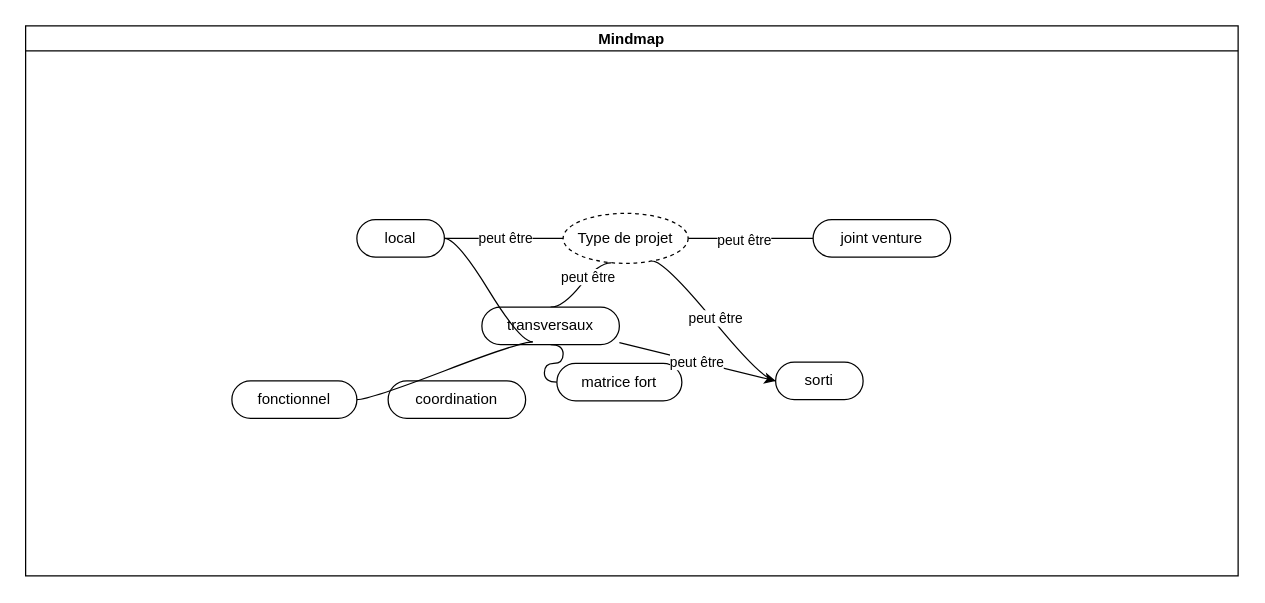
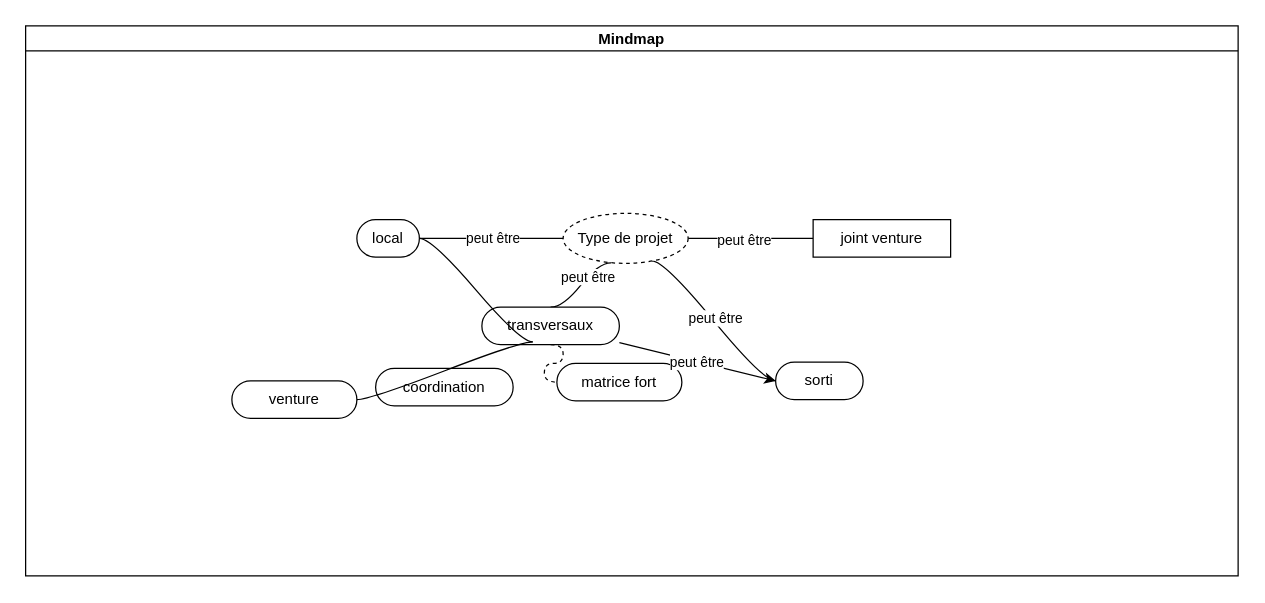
(401, 238) -> (388, 238)
(882, 238) -> (882, 238)
(552, 363) -> (552, 363)
(294, 399) -> (294, 399)
(457, 399) -> (444, 387)
